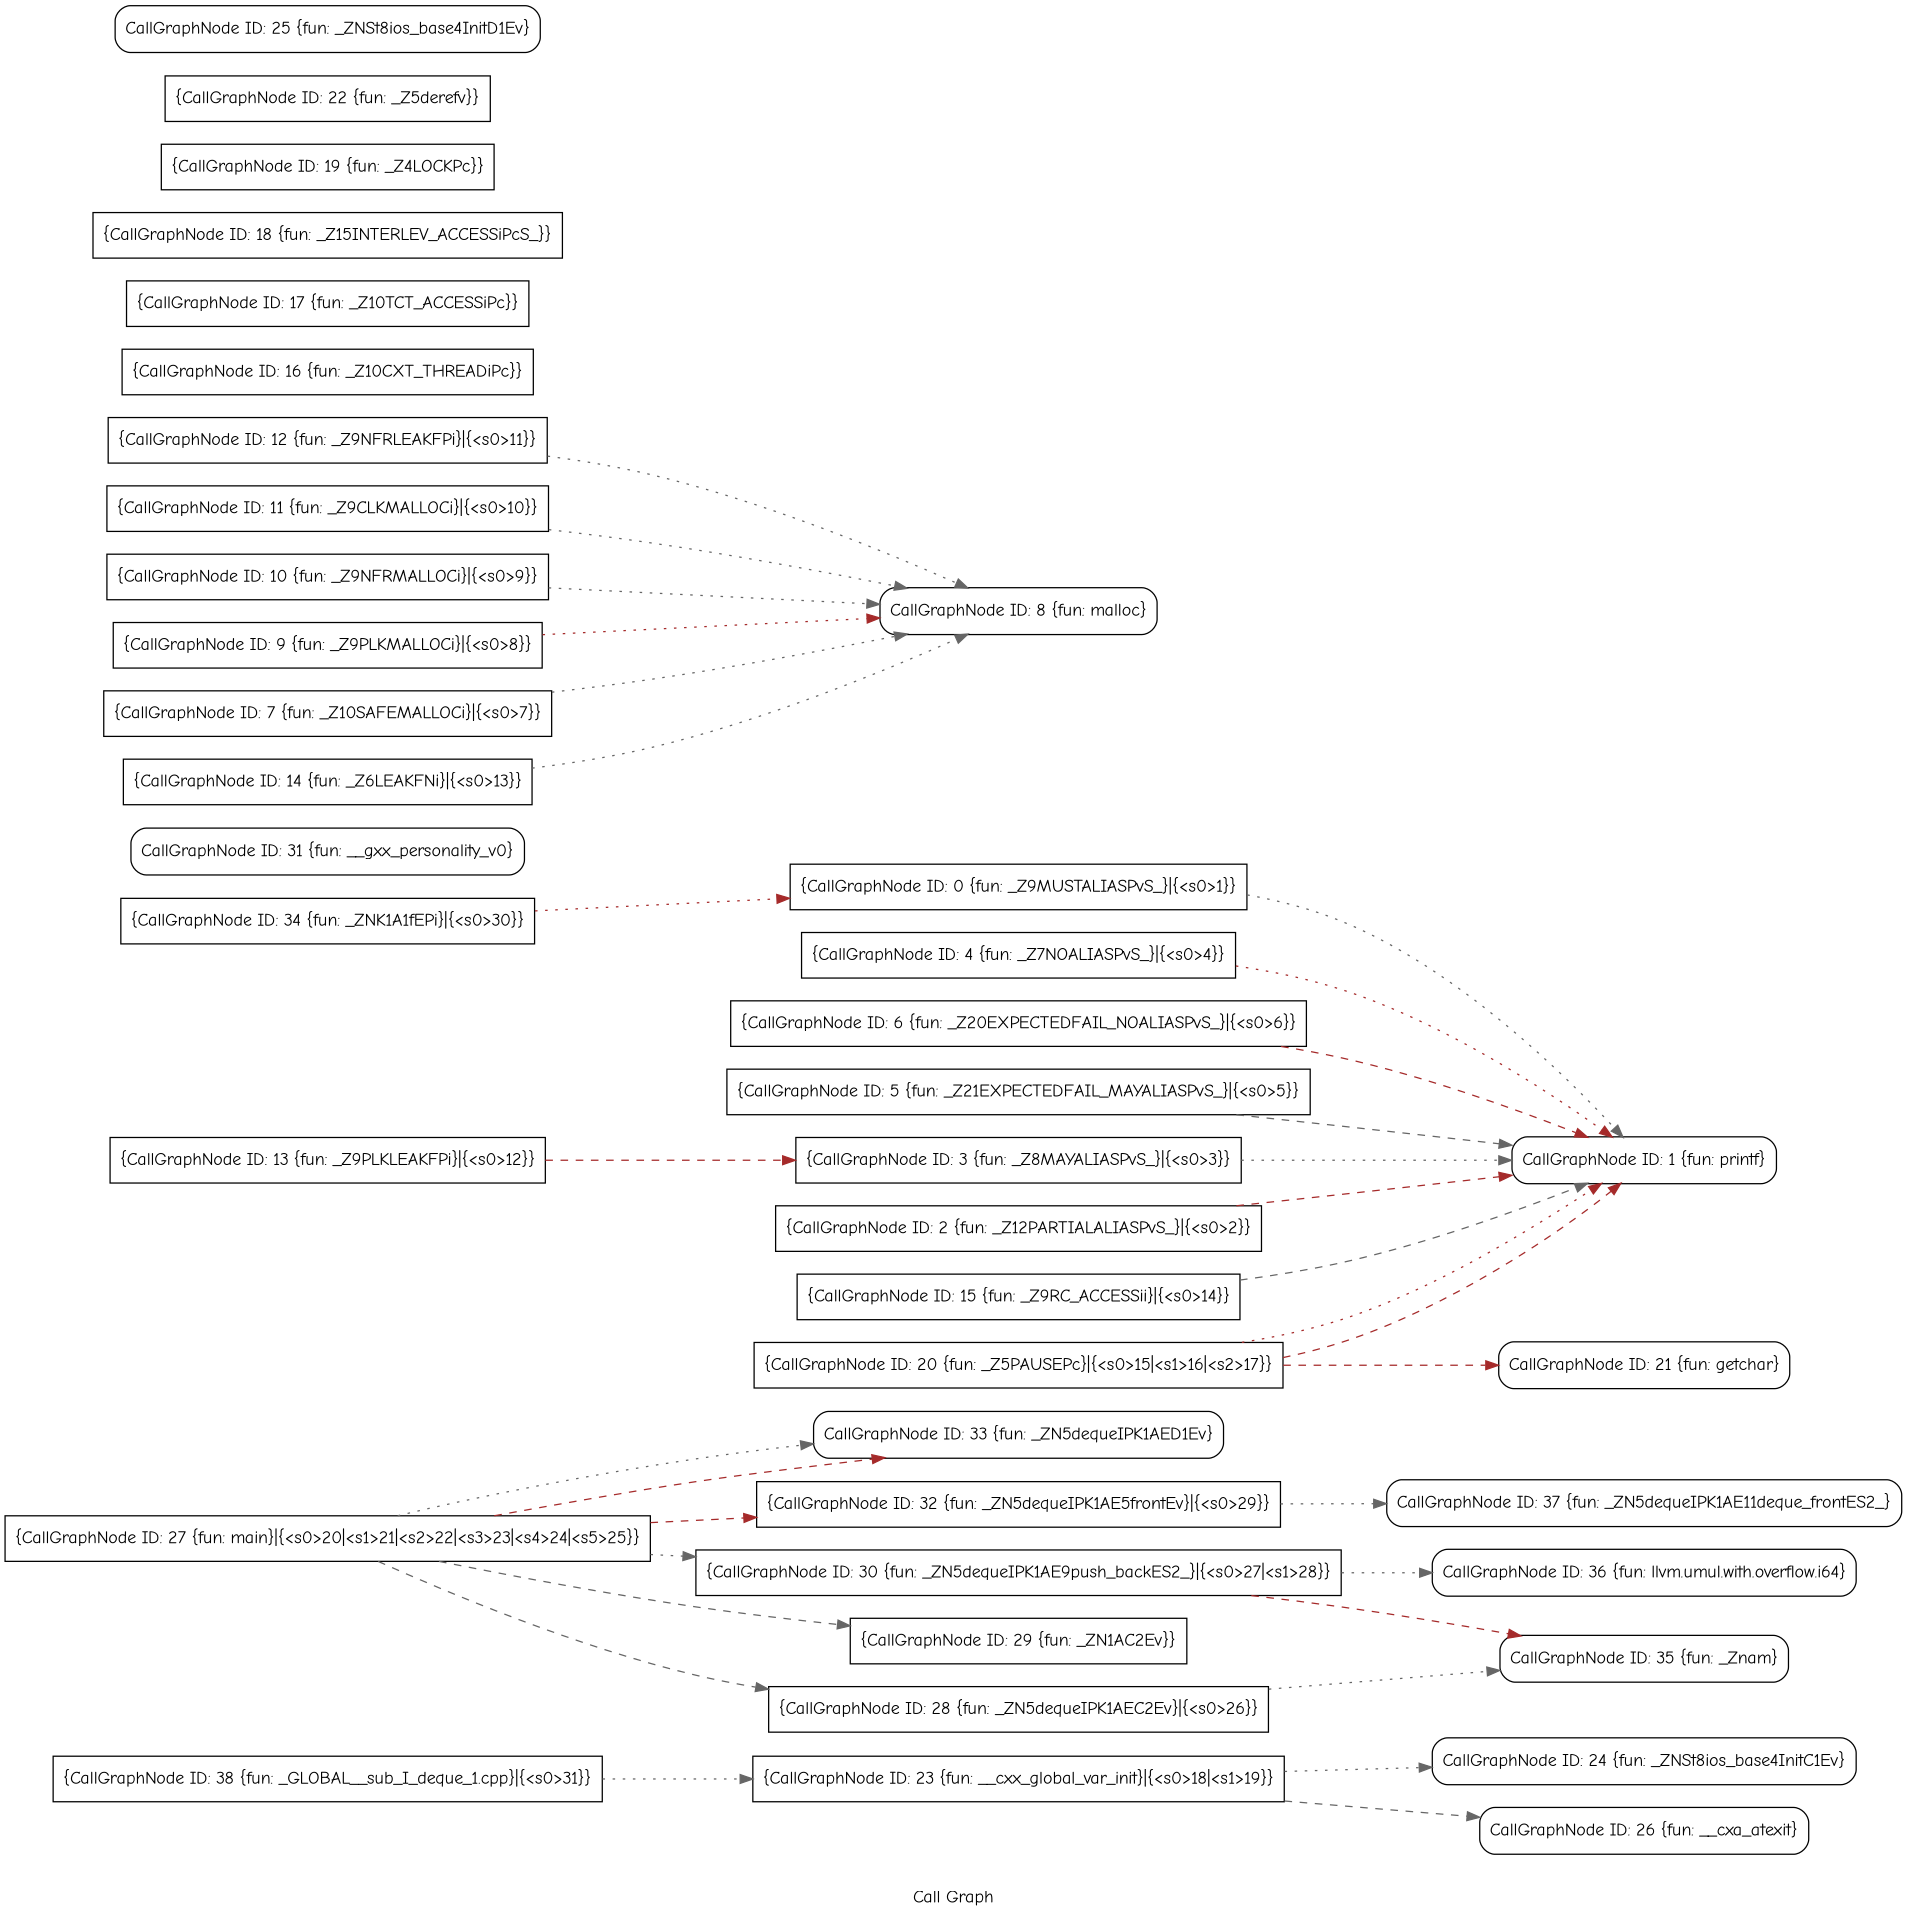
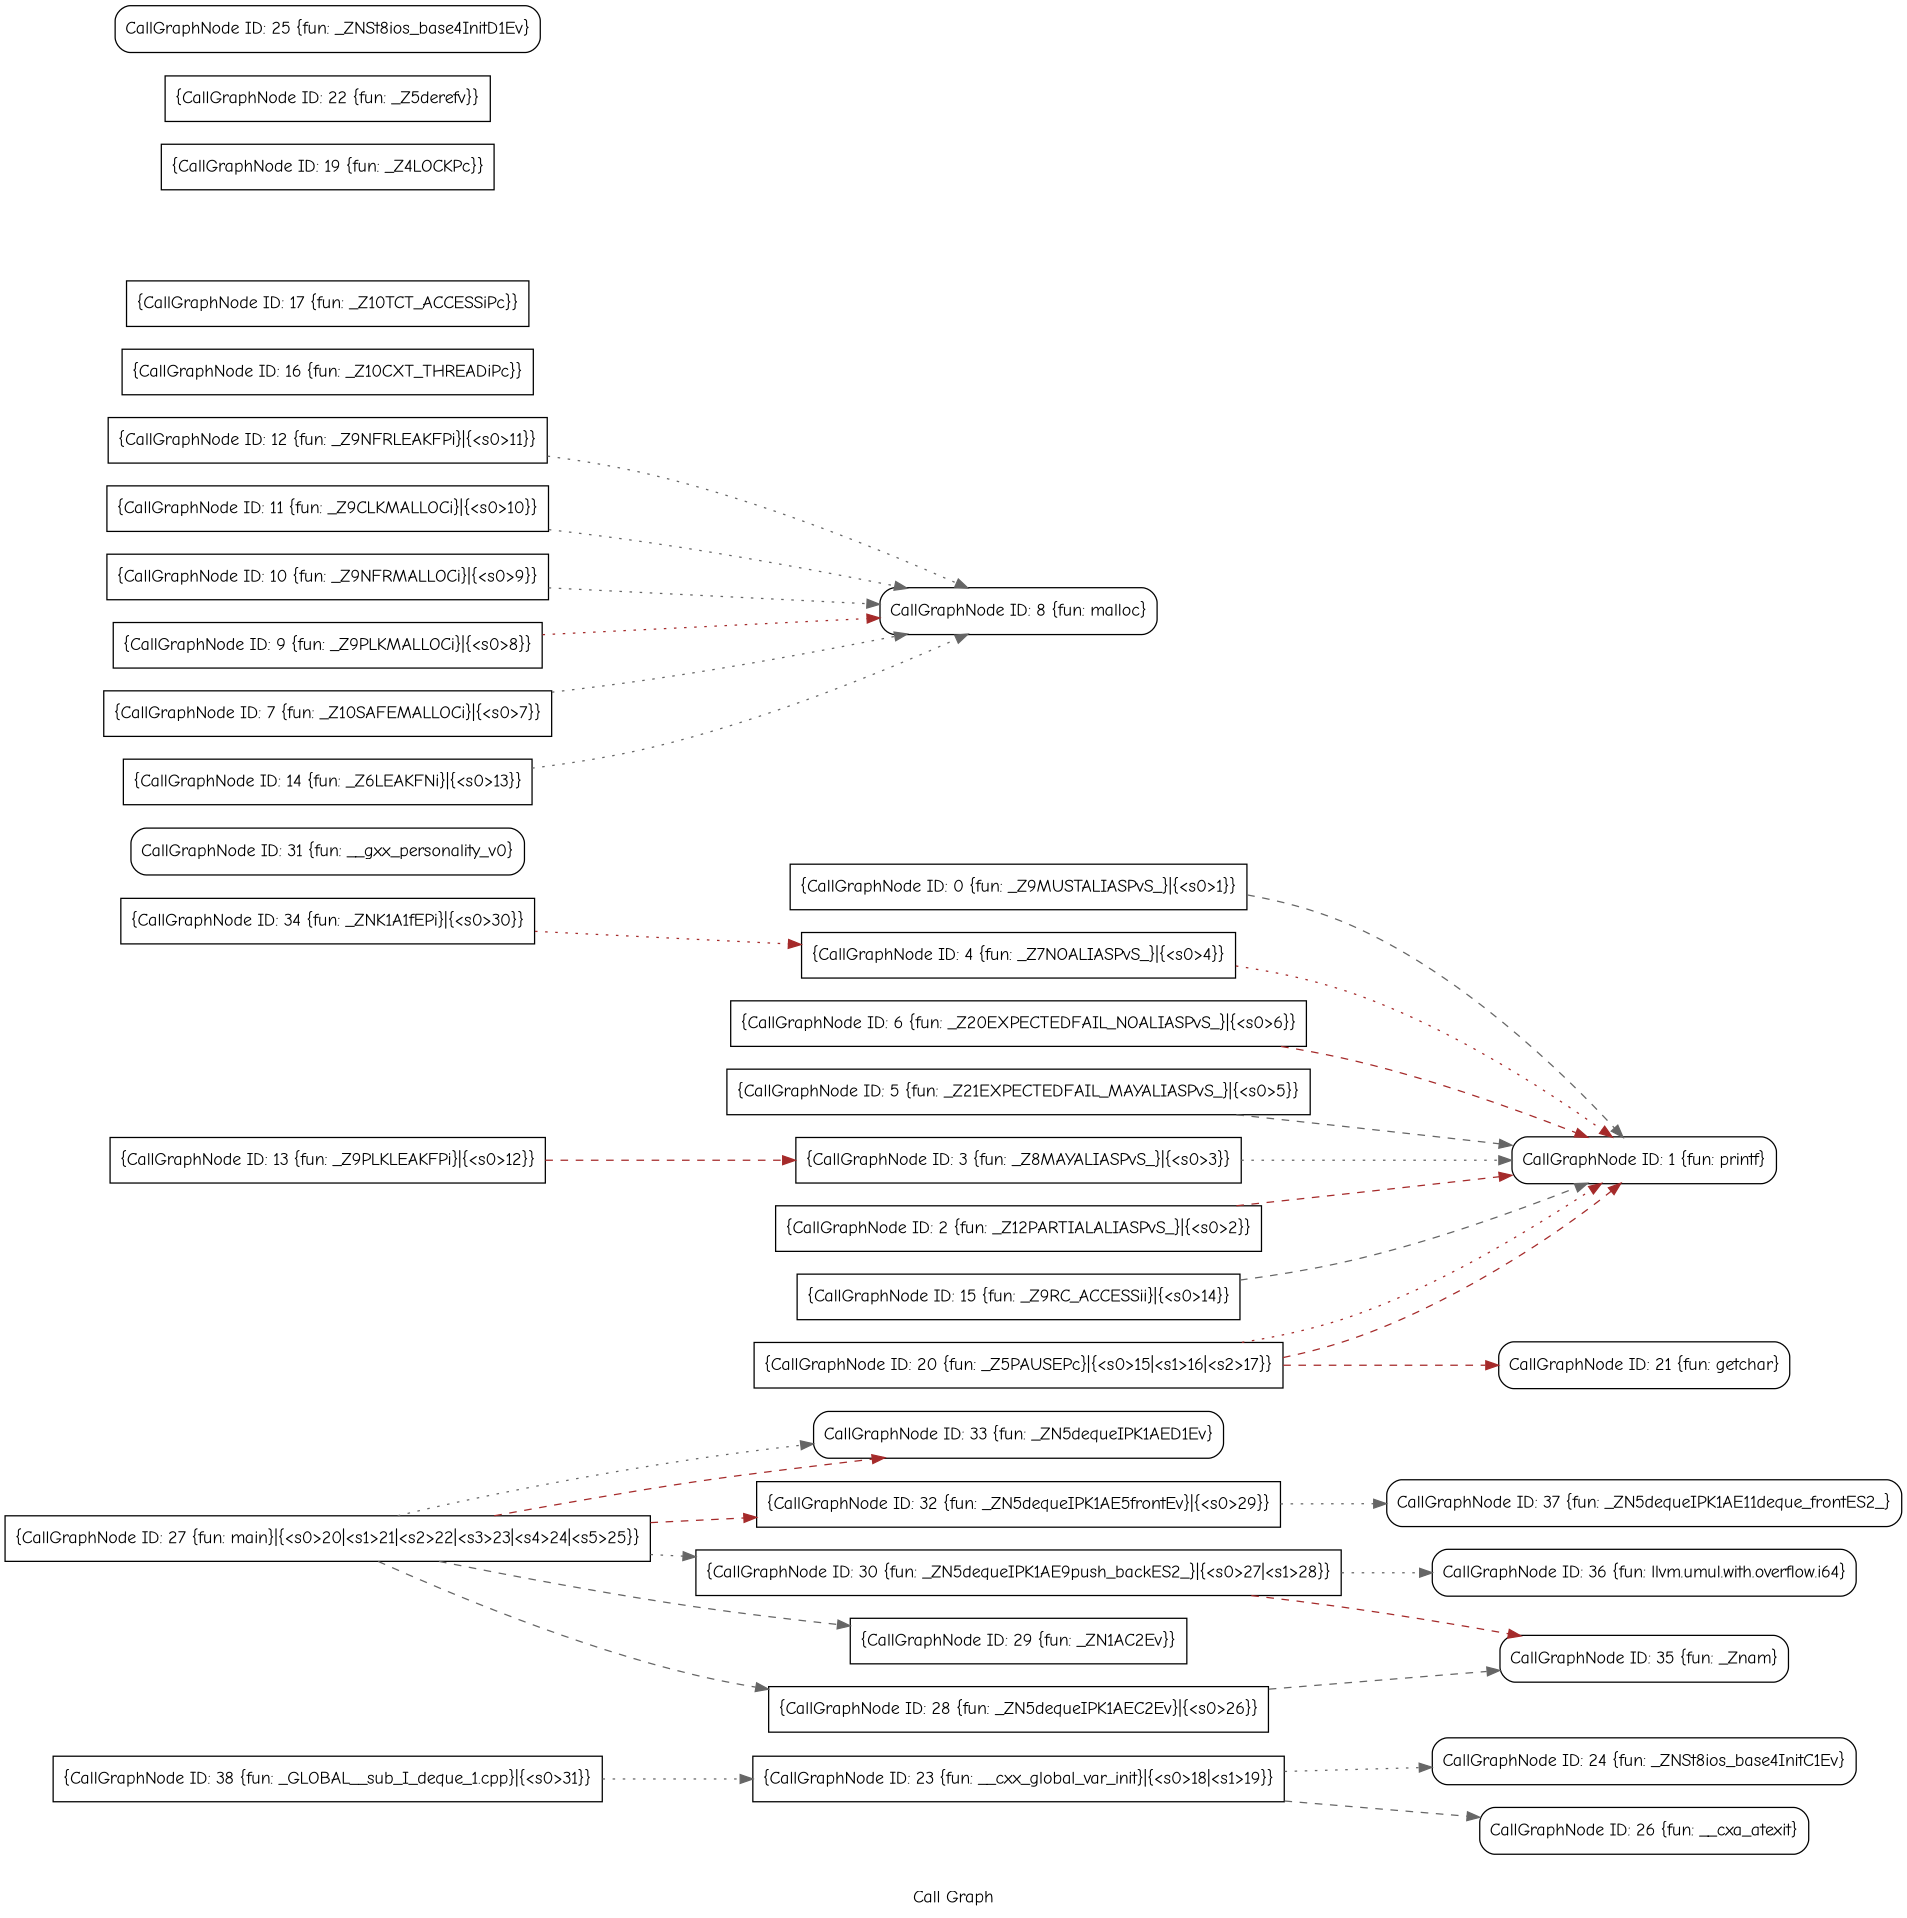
(328, 235) -> none
(656, 905) -> (662, 938)
(1449, 982) -> (1449, 982)
(1378, 1680) -> (1378, 1680)
